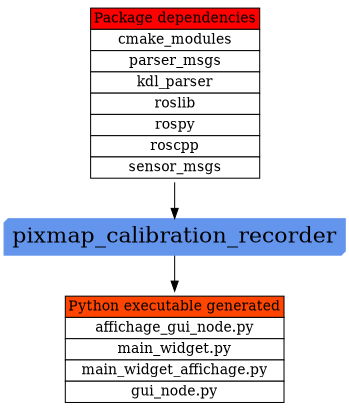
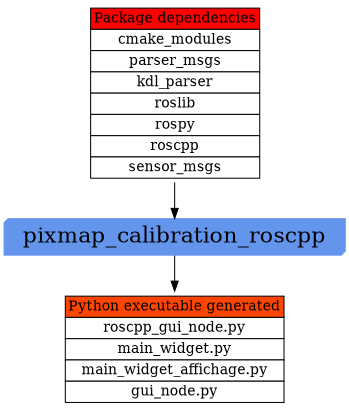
(175, 237) -> (175, 237)
(175, 328) -> (175, 328)
